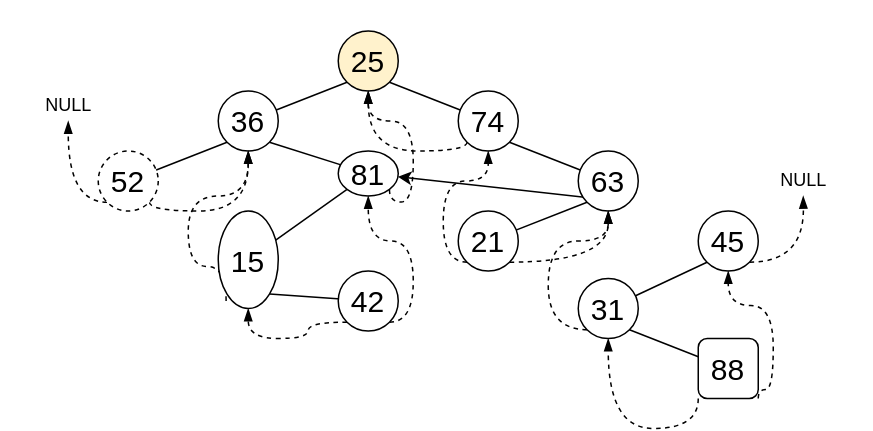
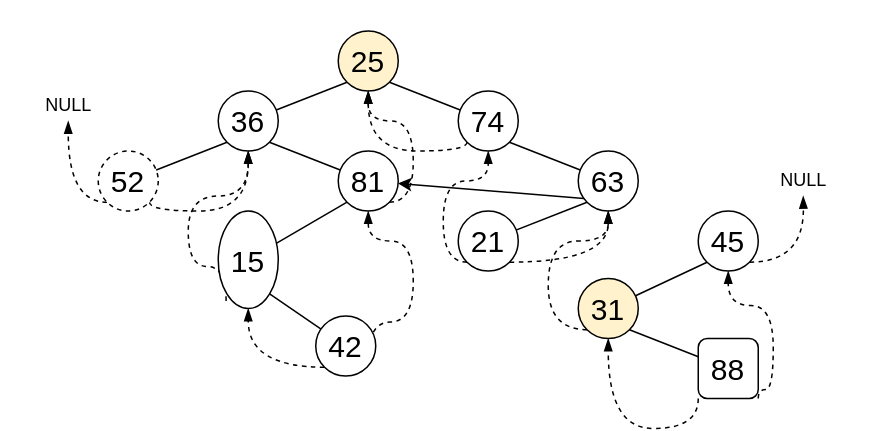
(368, 173) -> (368, 181)
(368, 301) -> (346, 346)
(608, 308) -> (608, 308)
